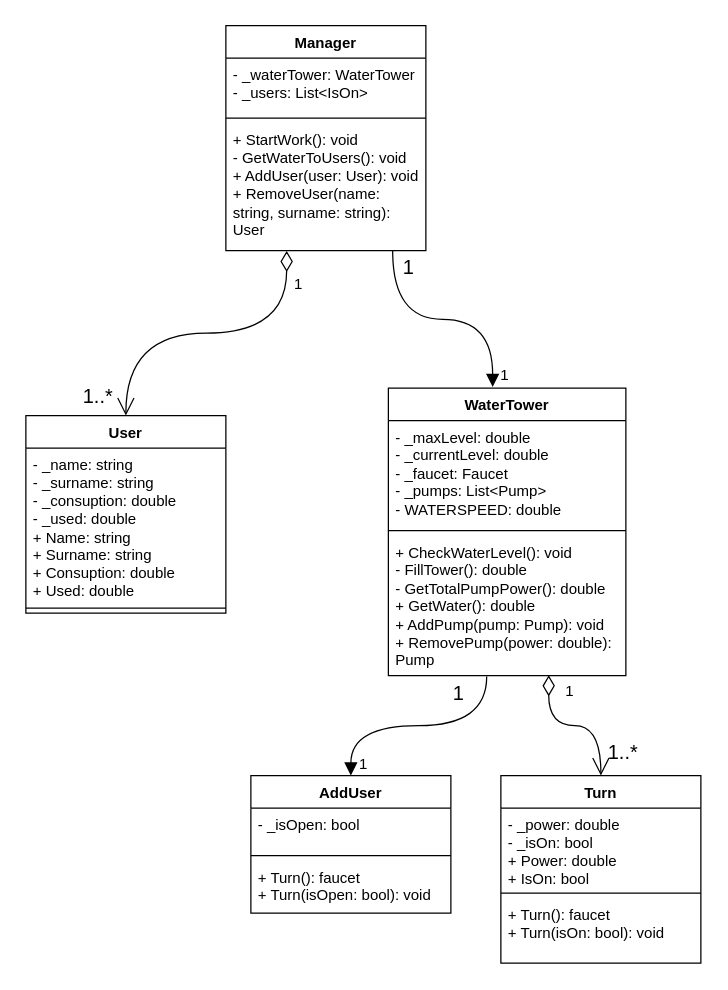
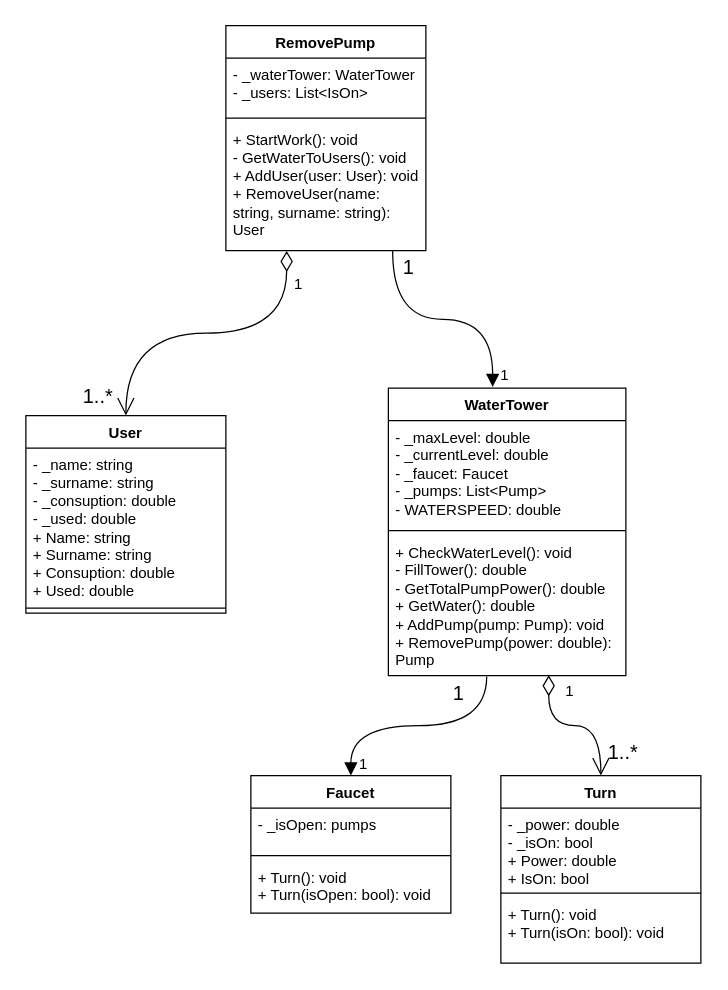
(326, 43) -> (326, 43)
(351, 793) -> (351, 793)
(311, 826) -> (318, 826)
(352, 887) -> (352, 887)
(593, 925) -> (593, 925)
